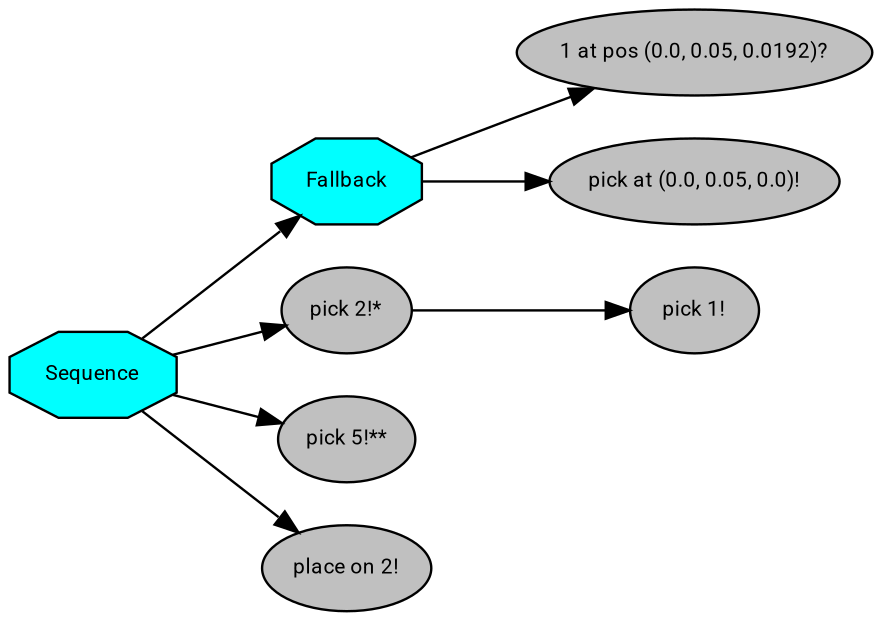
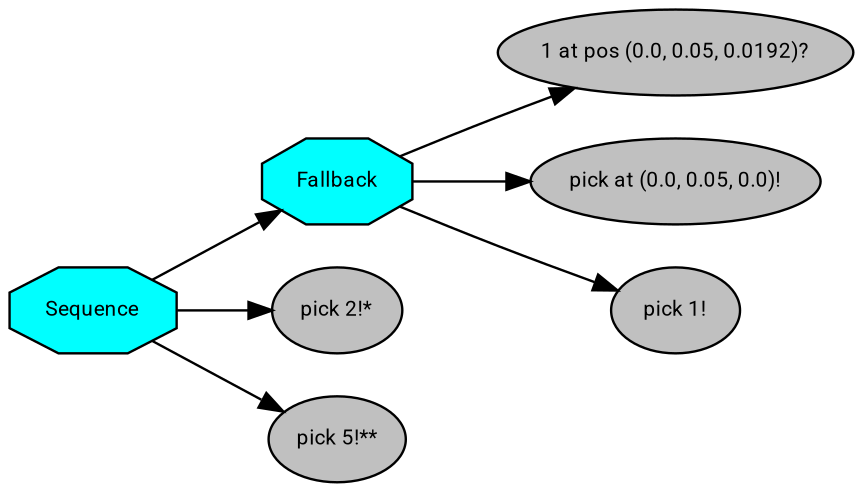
(509, 310) -> (497, 246)
(347, 568) -> none
